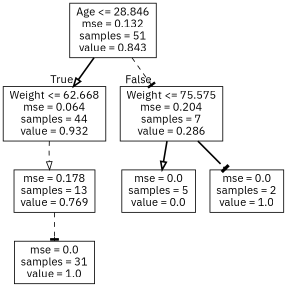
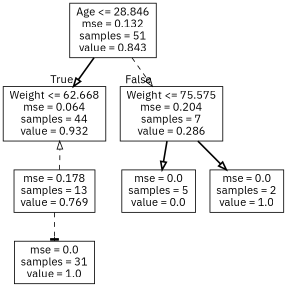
(141, 70) -> (141, 70)
(49, 151) -> (60, 159)
(209, 153) -> (209, 153)
